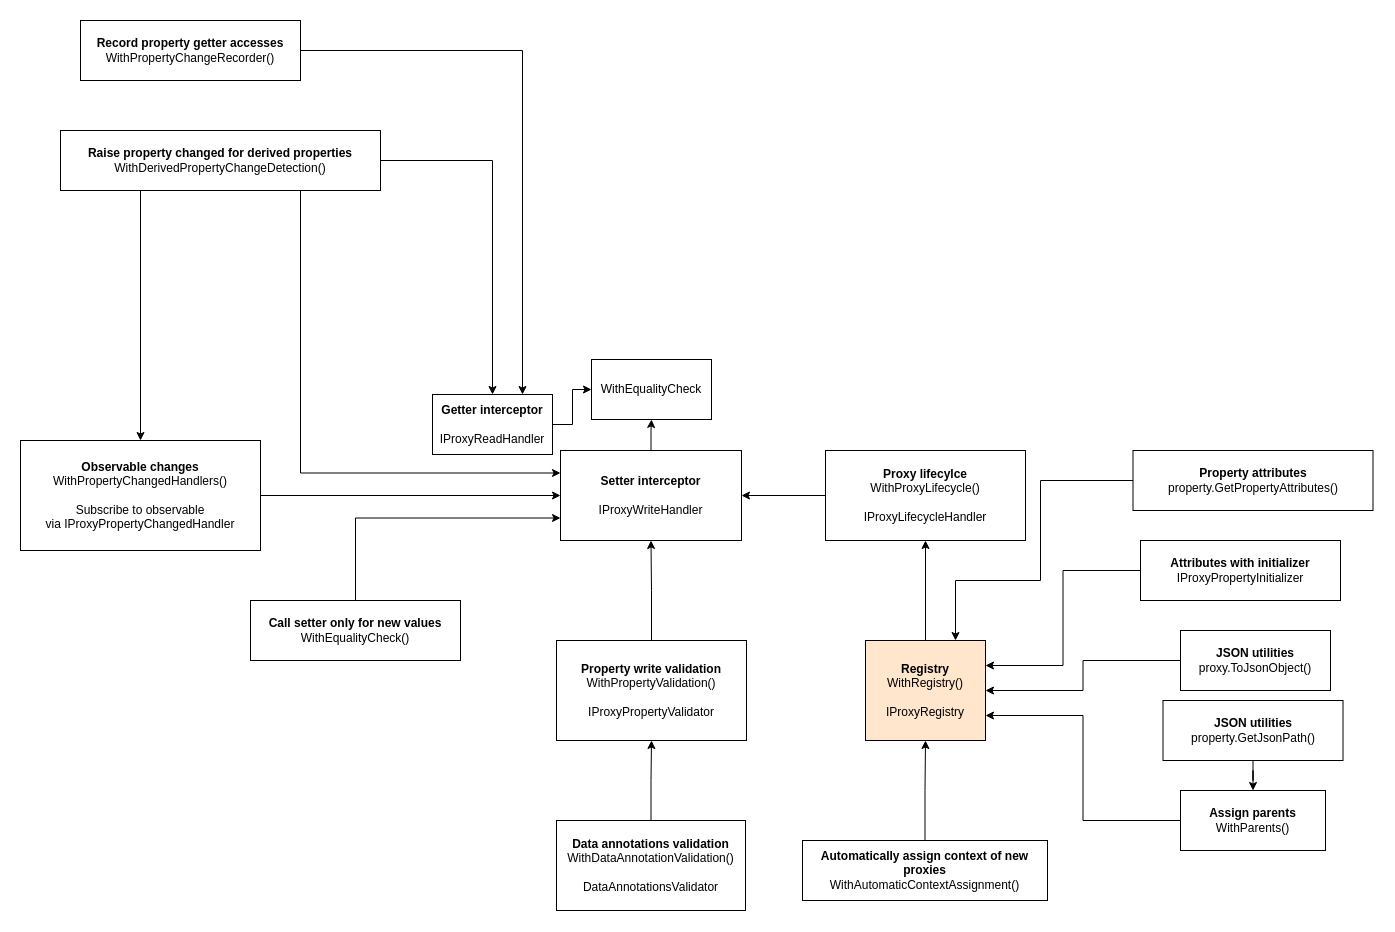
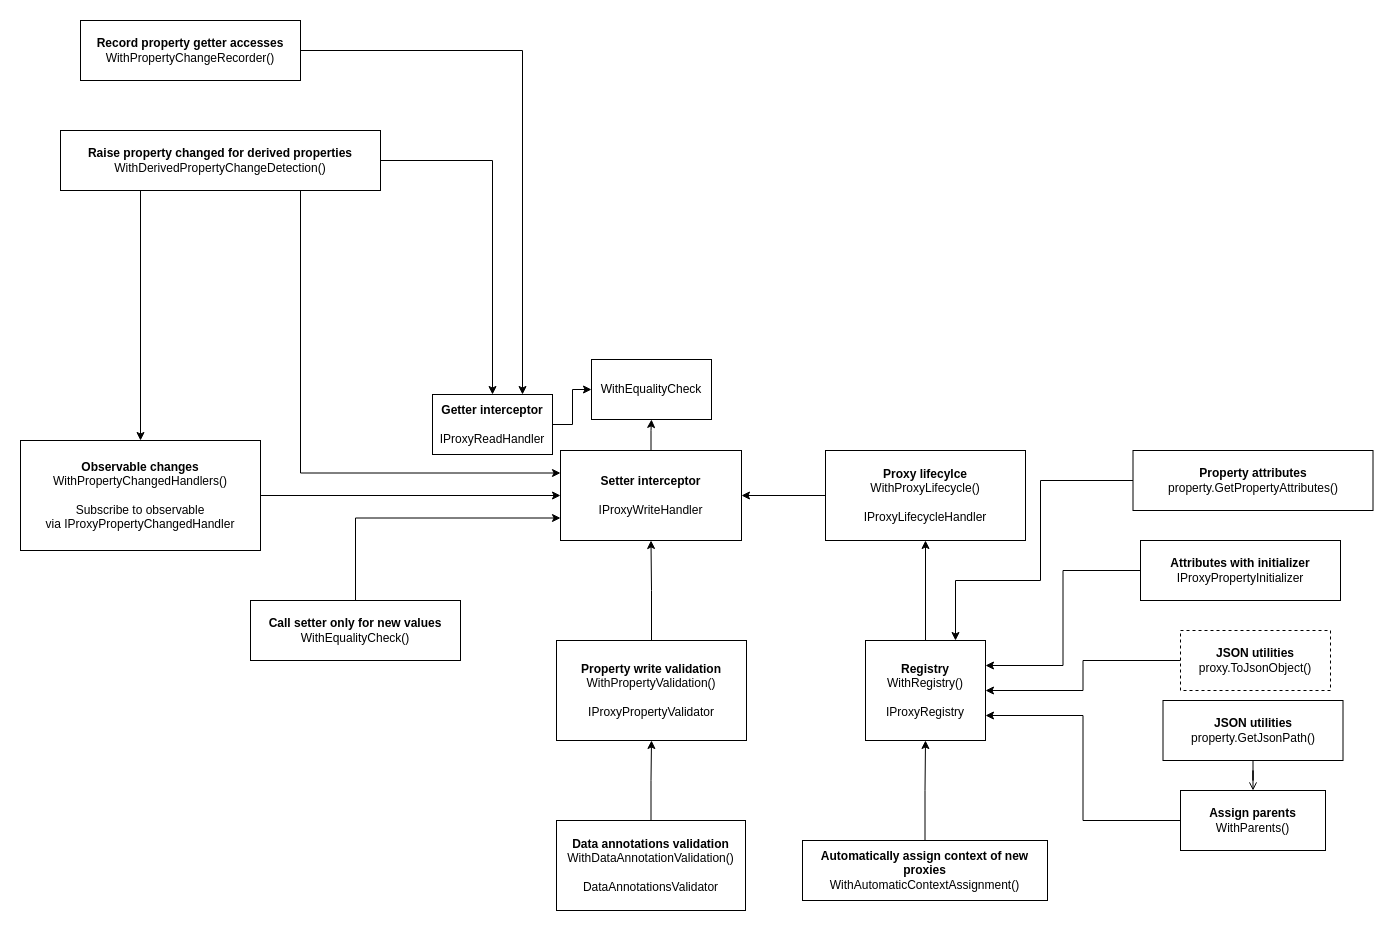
(1256, 661) -> (1256, 661)
(926, 691) -> (926, 691)
(1253, 782) -> (1253, 783)
